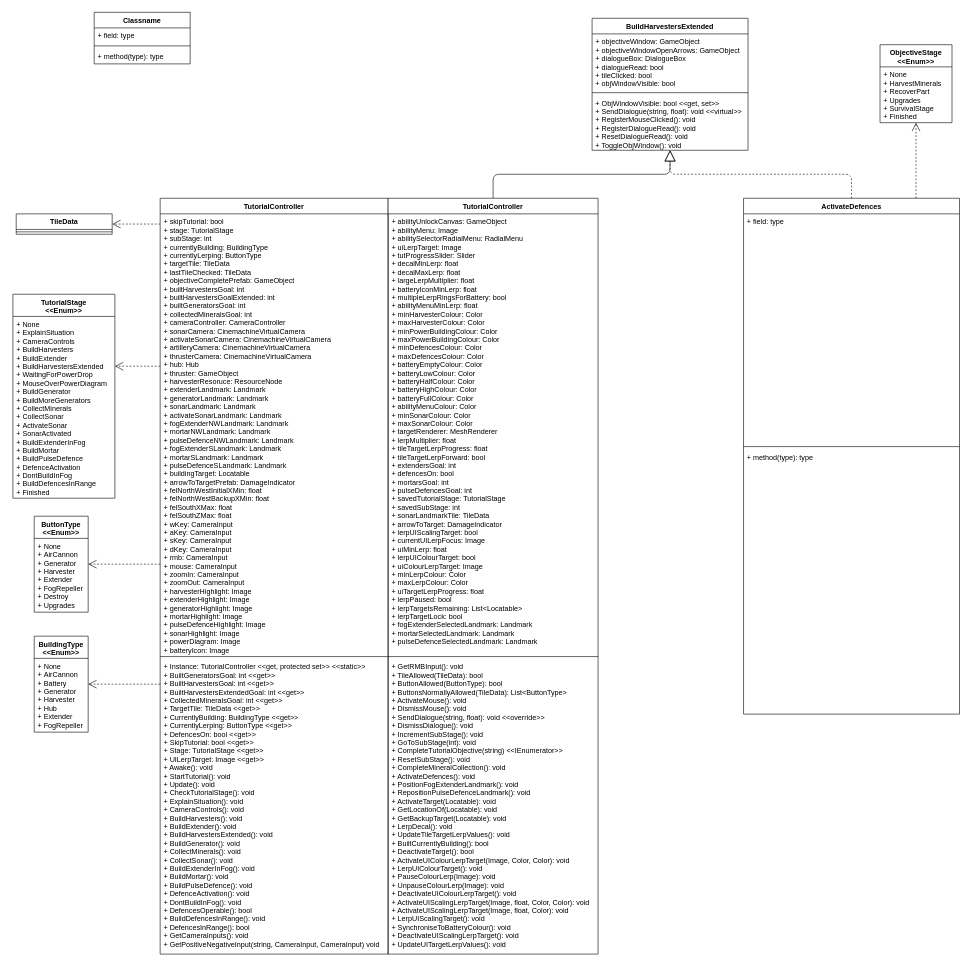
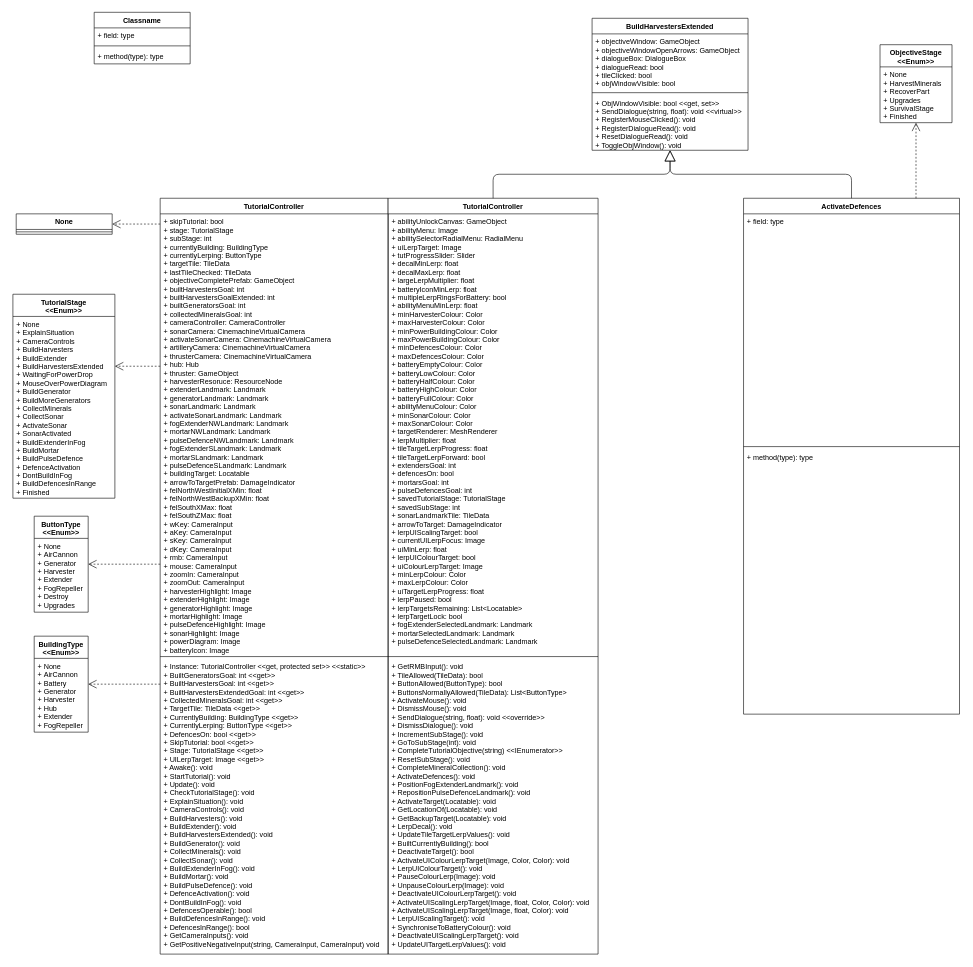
(771, 174) -> (771, 174)
(64, 222) -> (64, 222)
